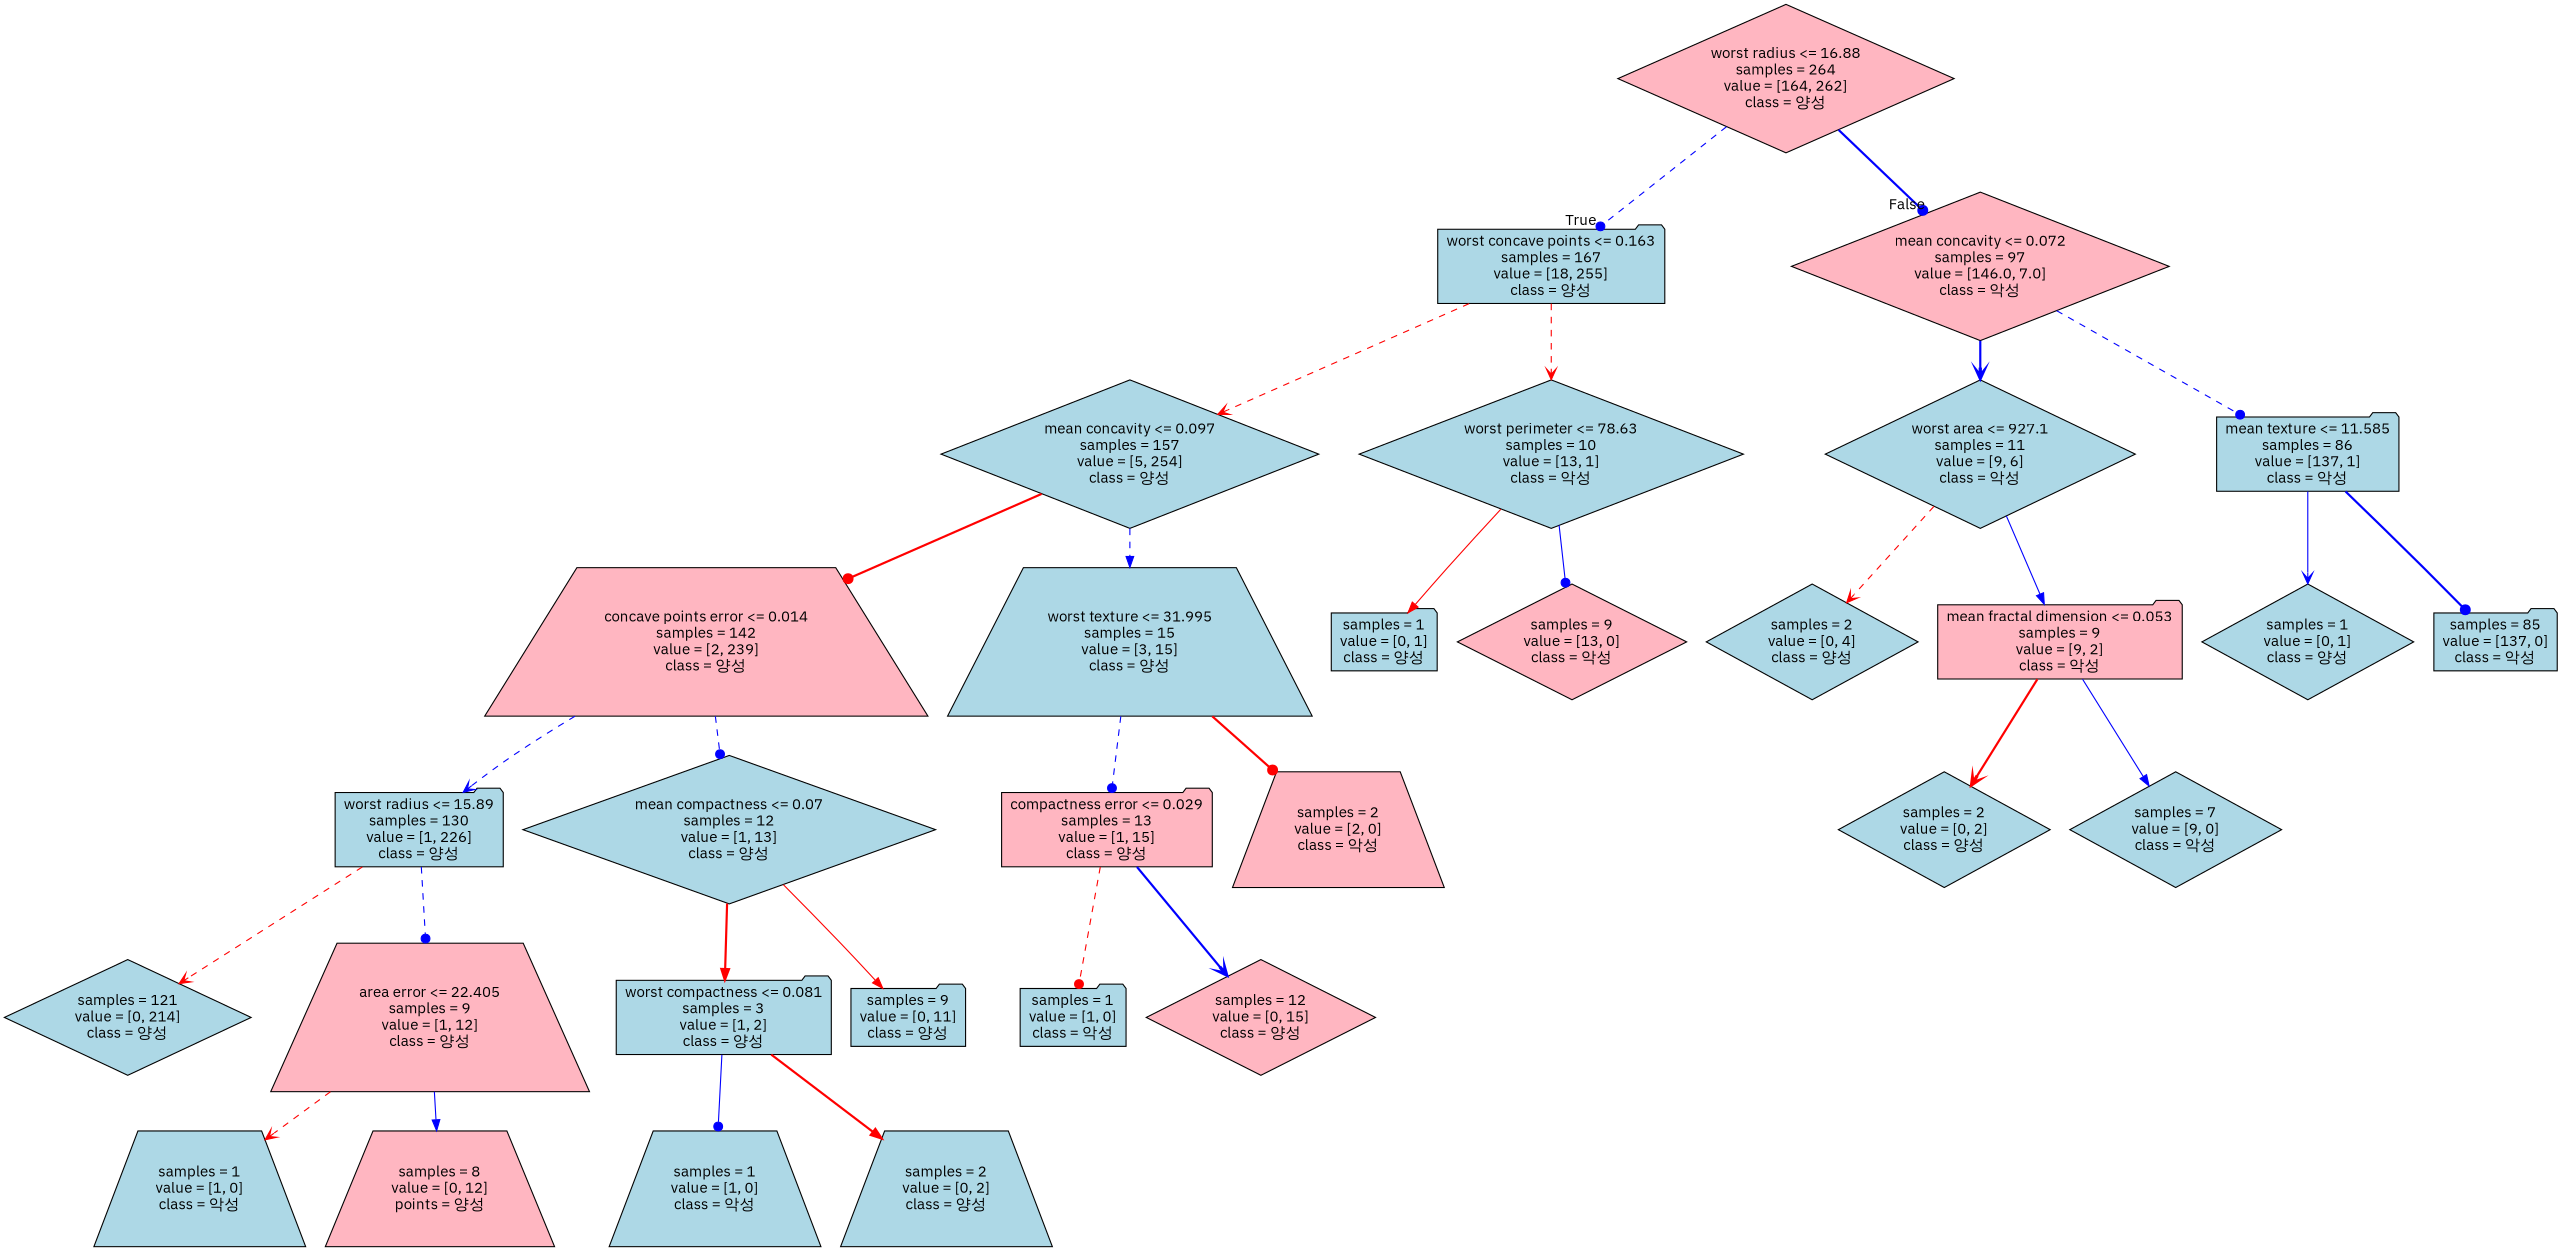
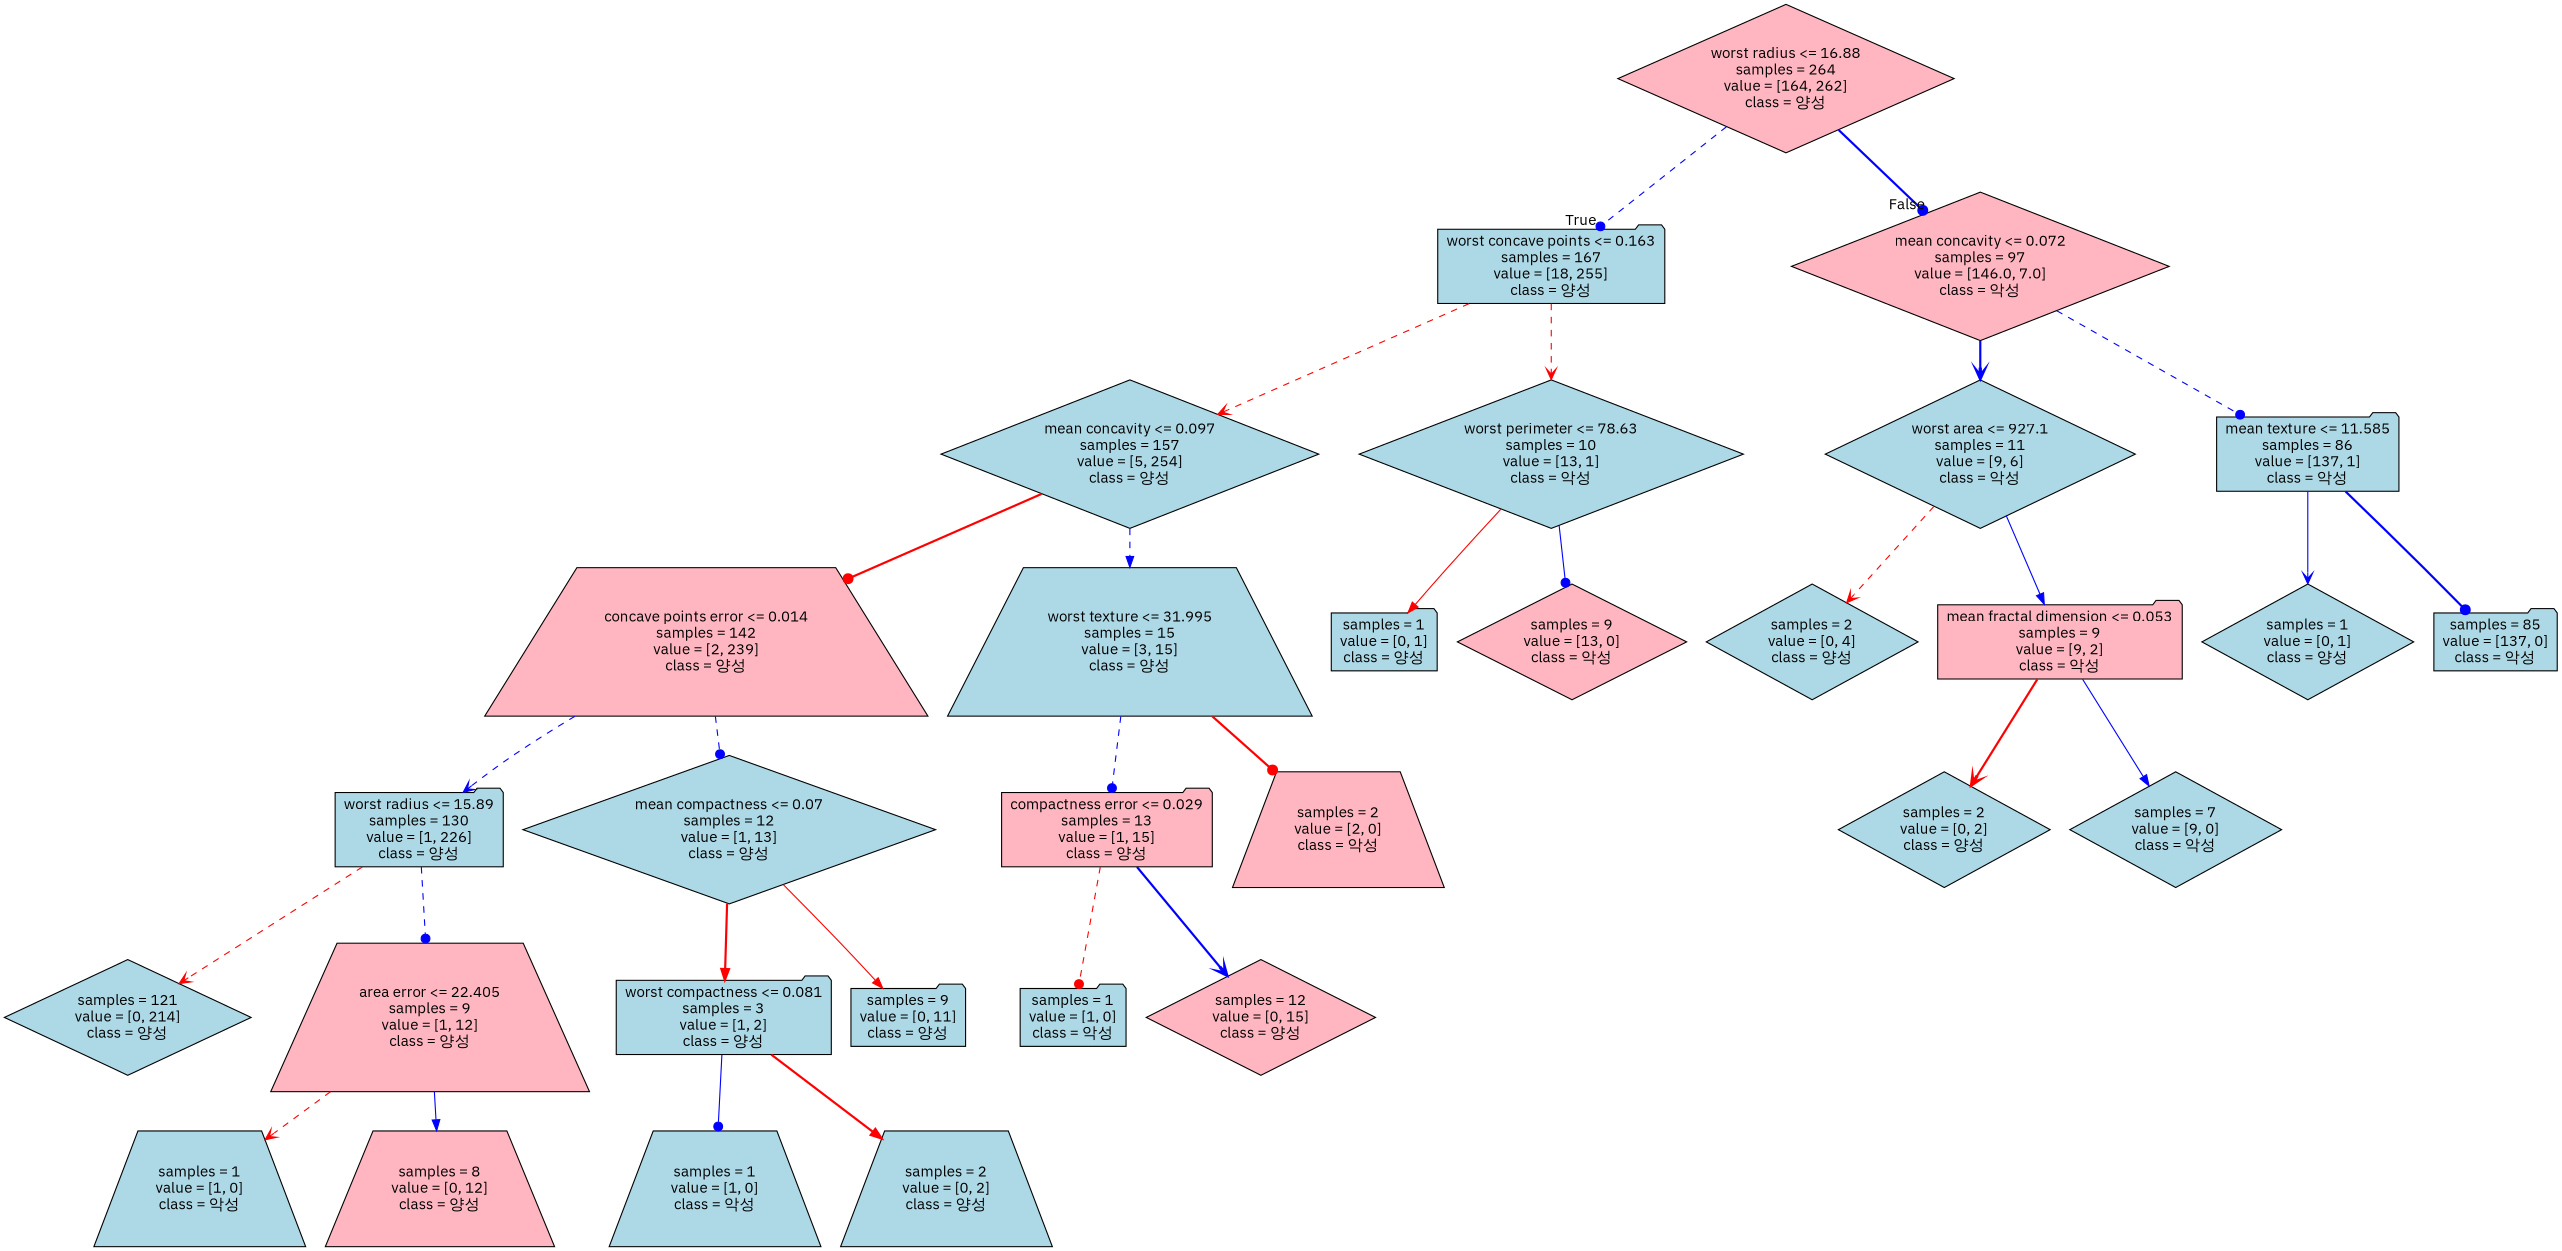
(440, 1189) -> (440, 1189)
